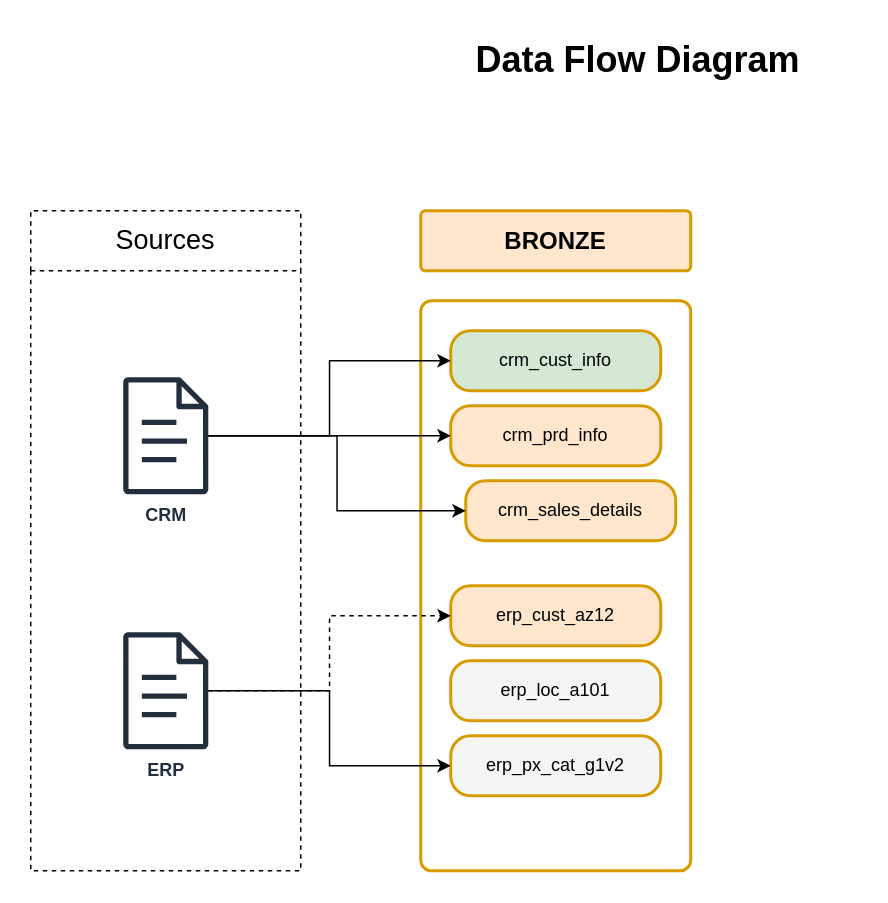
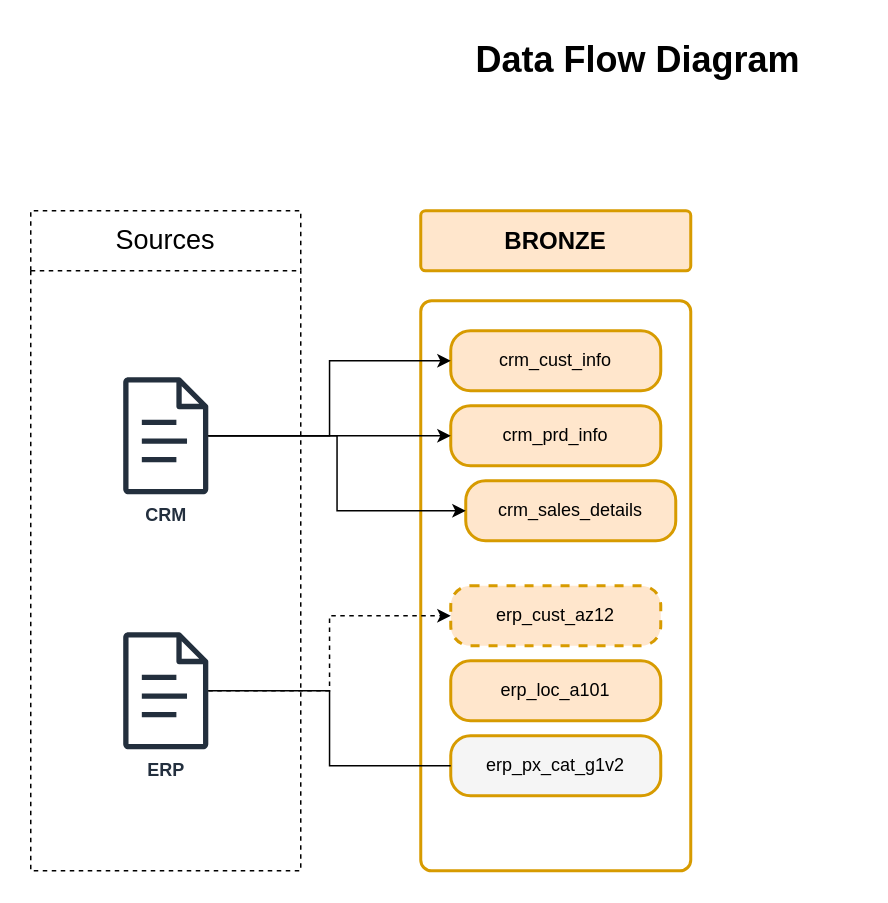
(556, 361) -> (556, 361)
(556, 616) -> (556, 616)
(556, 691) -> (556, 691)
(439, 766) -> (443, 766)
